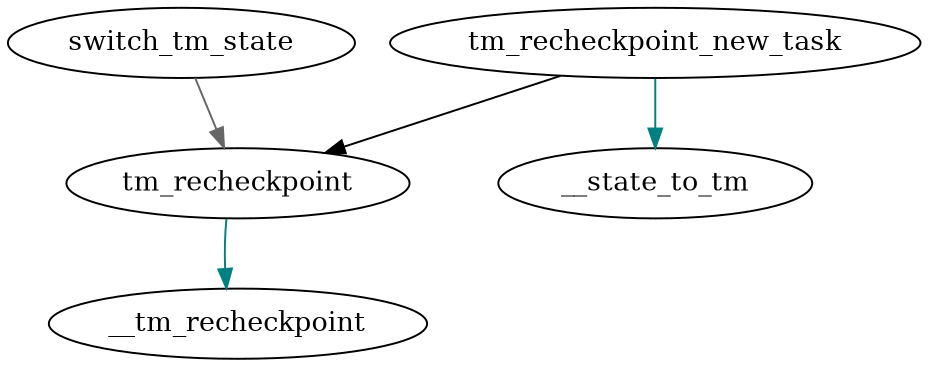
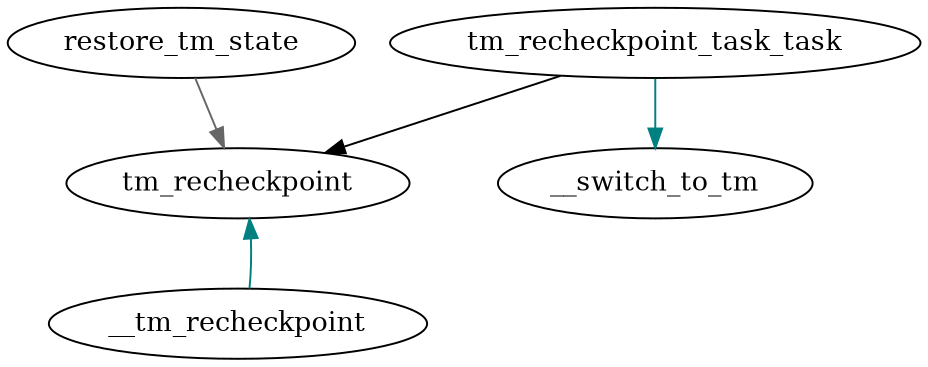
(181, 43) -> (181, 43)
(655, 43) -> (655, 43)
(655, 183) -> (655, 183)
(225, 244) -> (251, 263)
